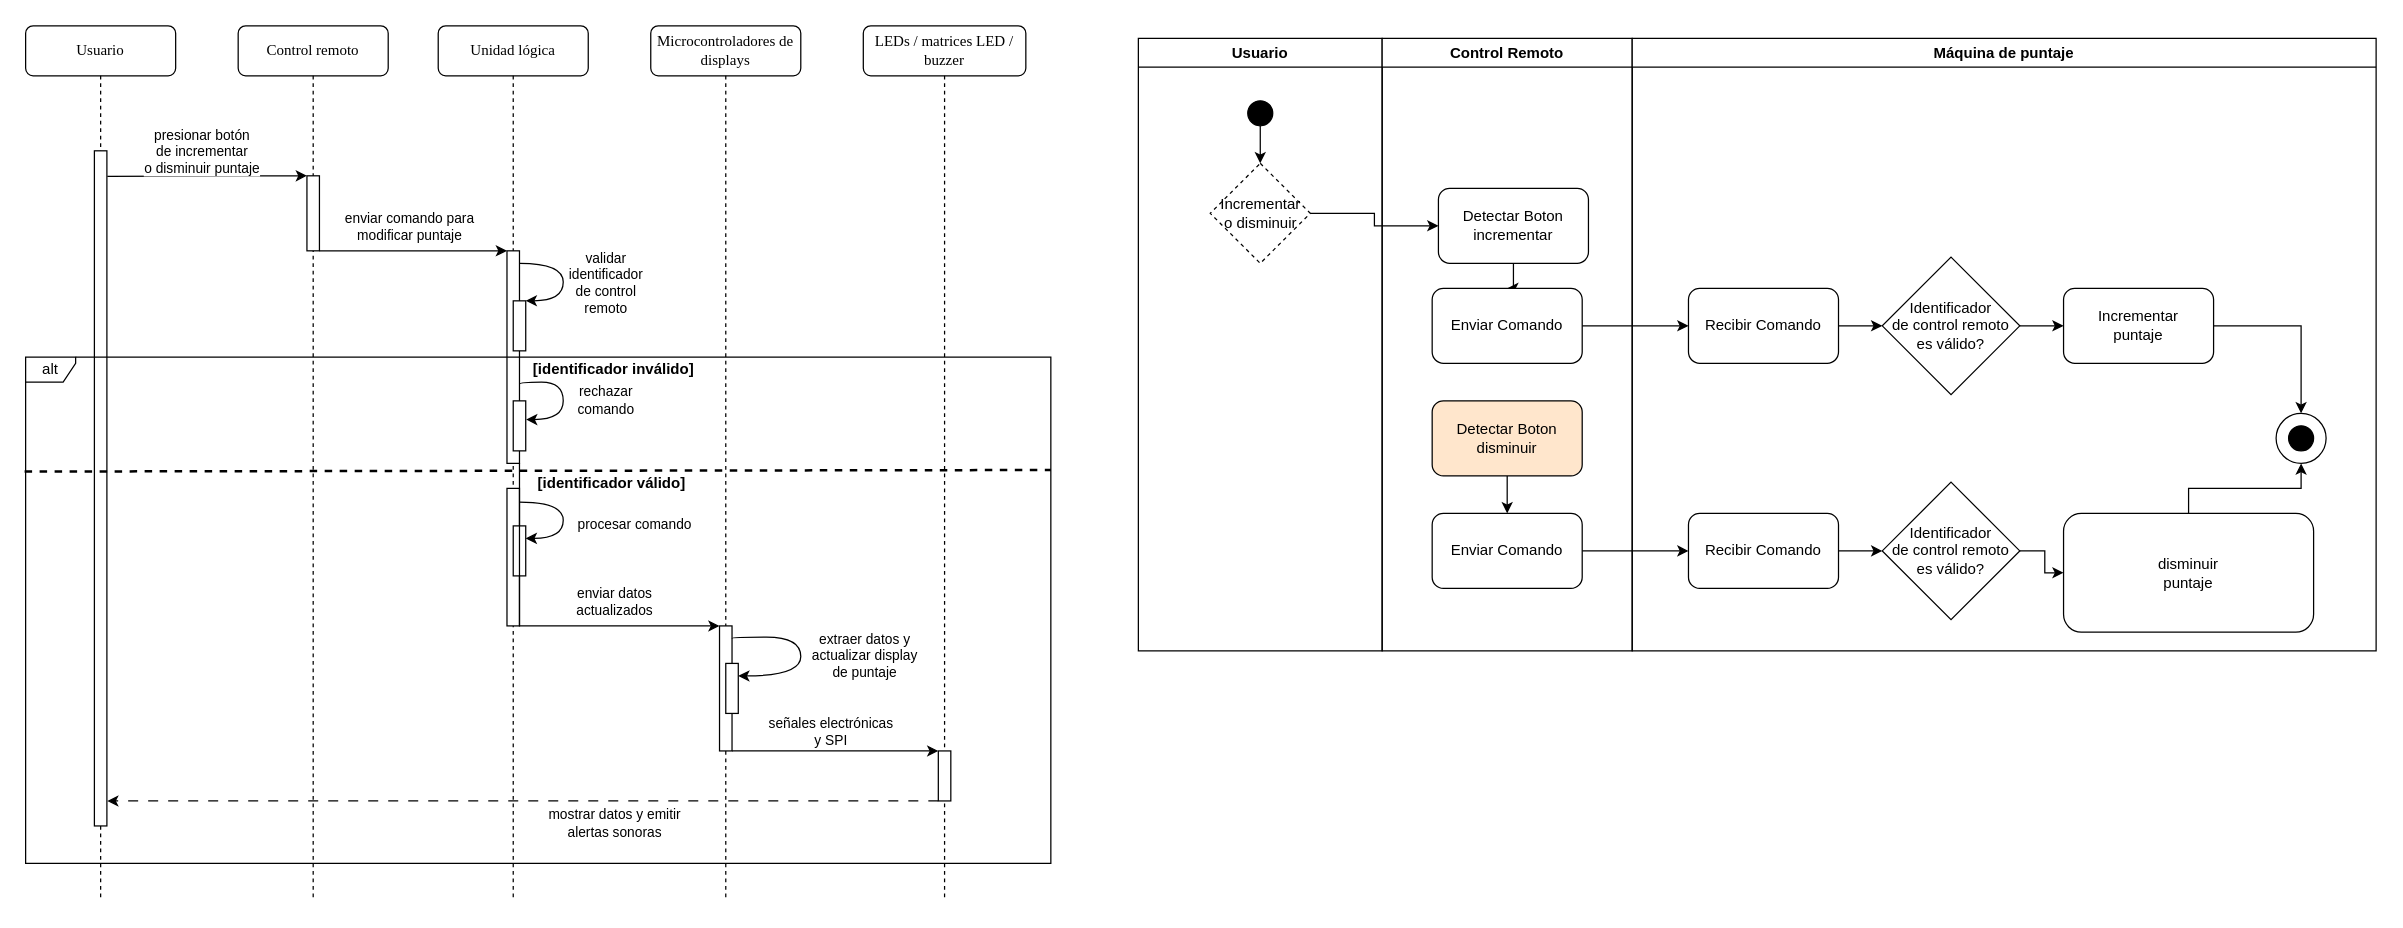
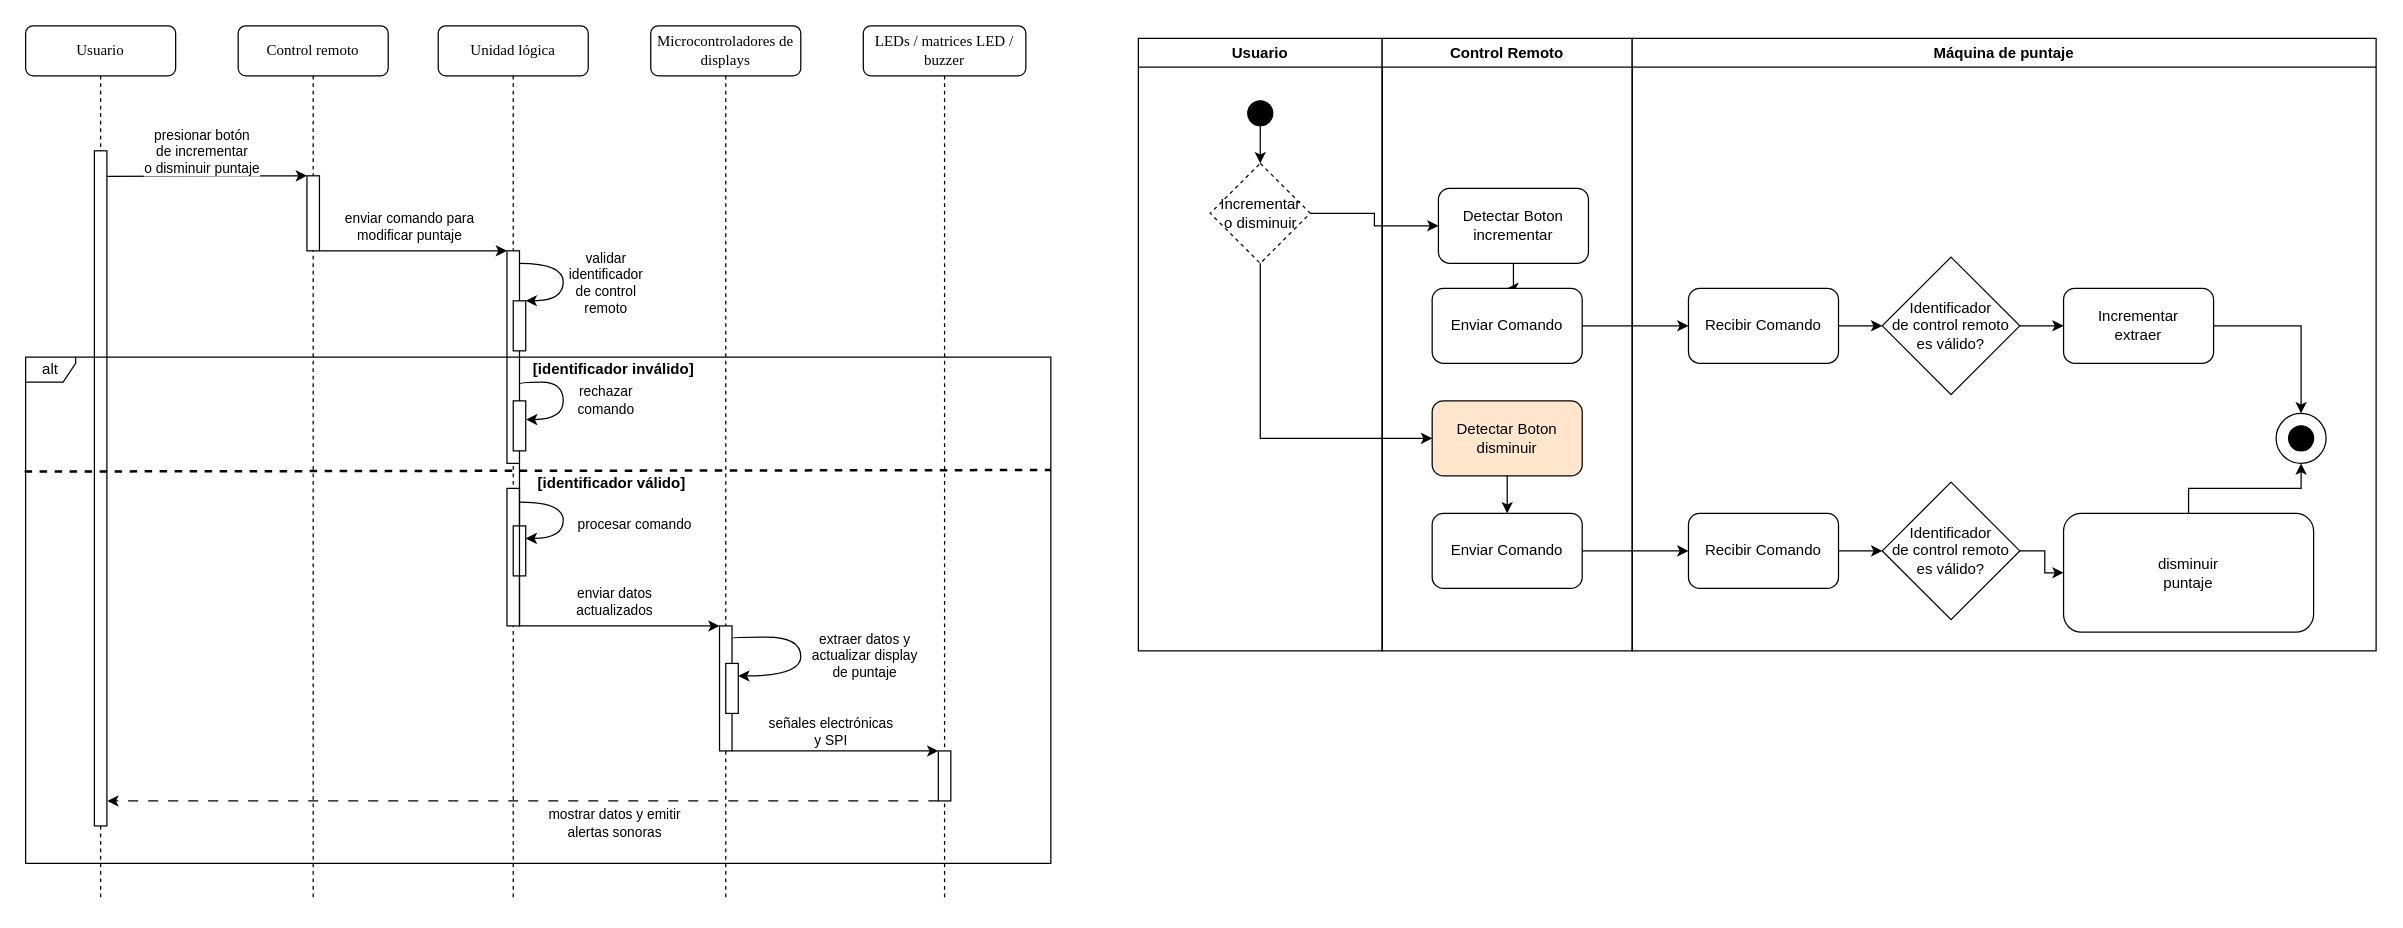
(2138, 326) -> (2138, 326)
none -> (1260, 432)
